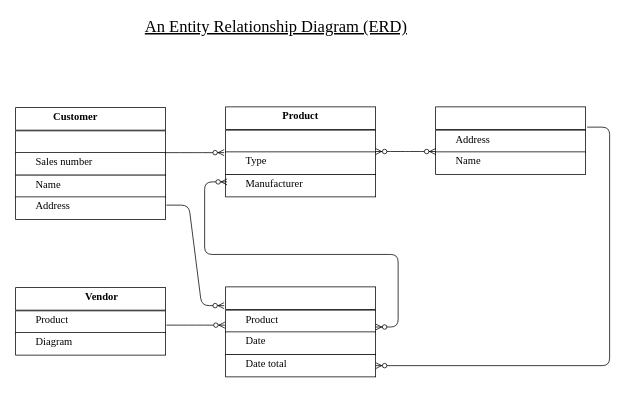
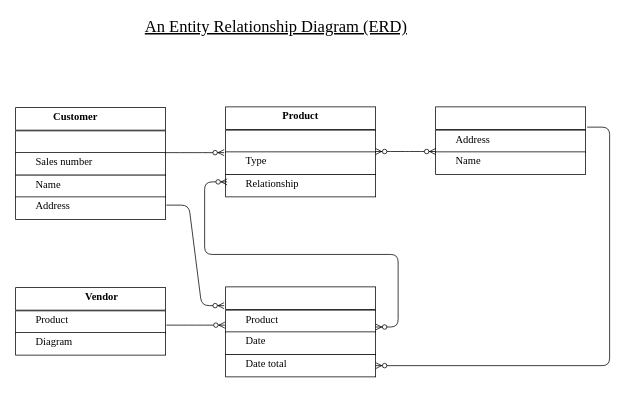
(281, 184) -> (277, 184)
